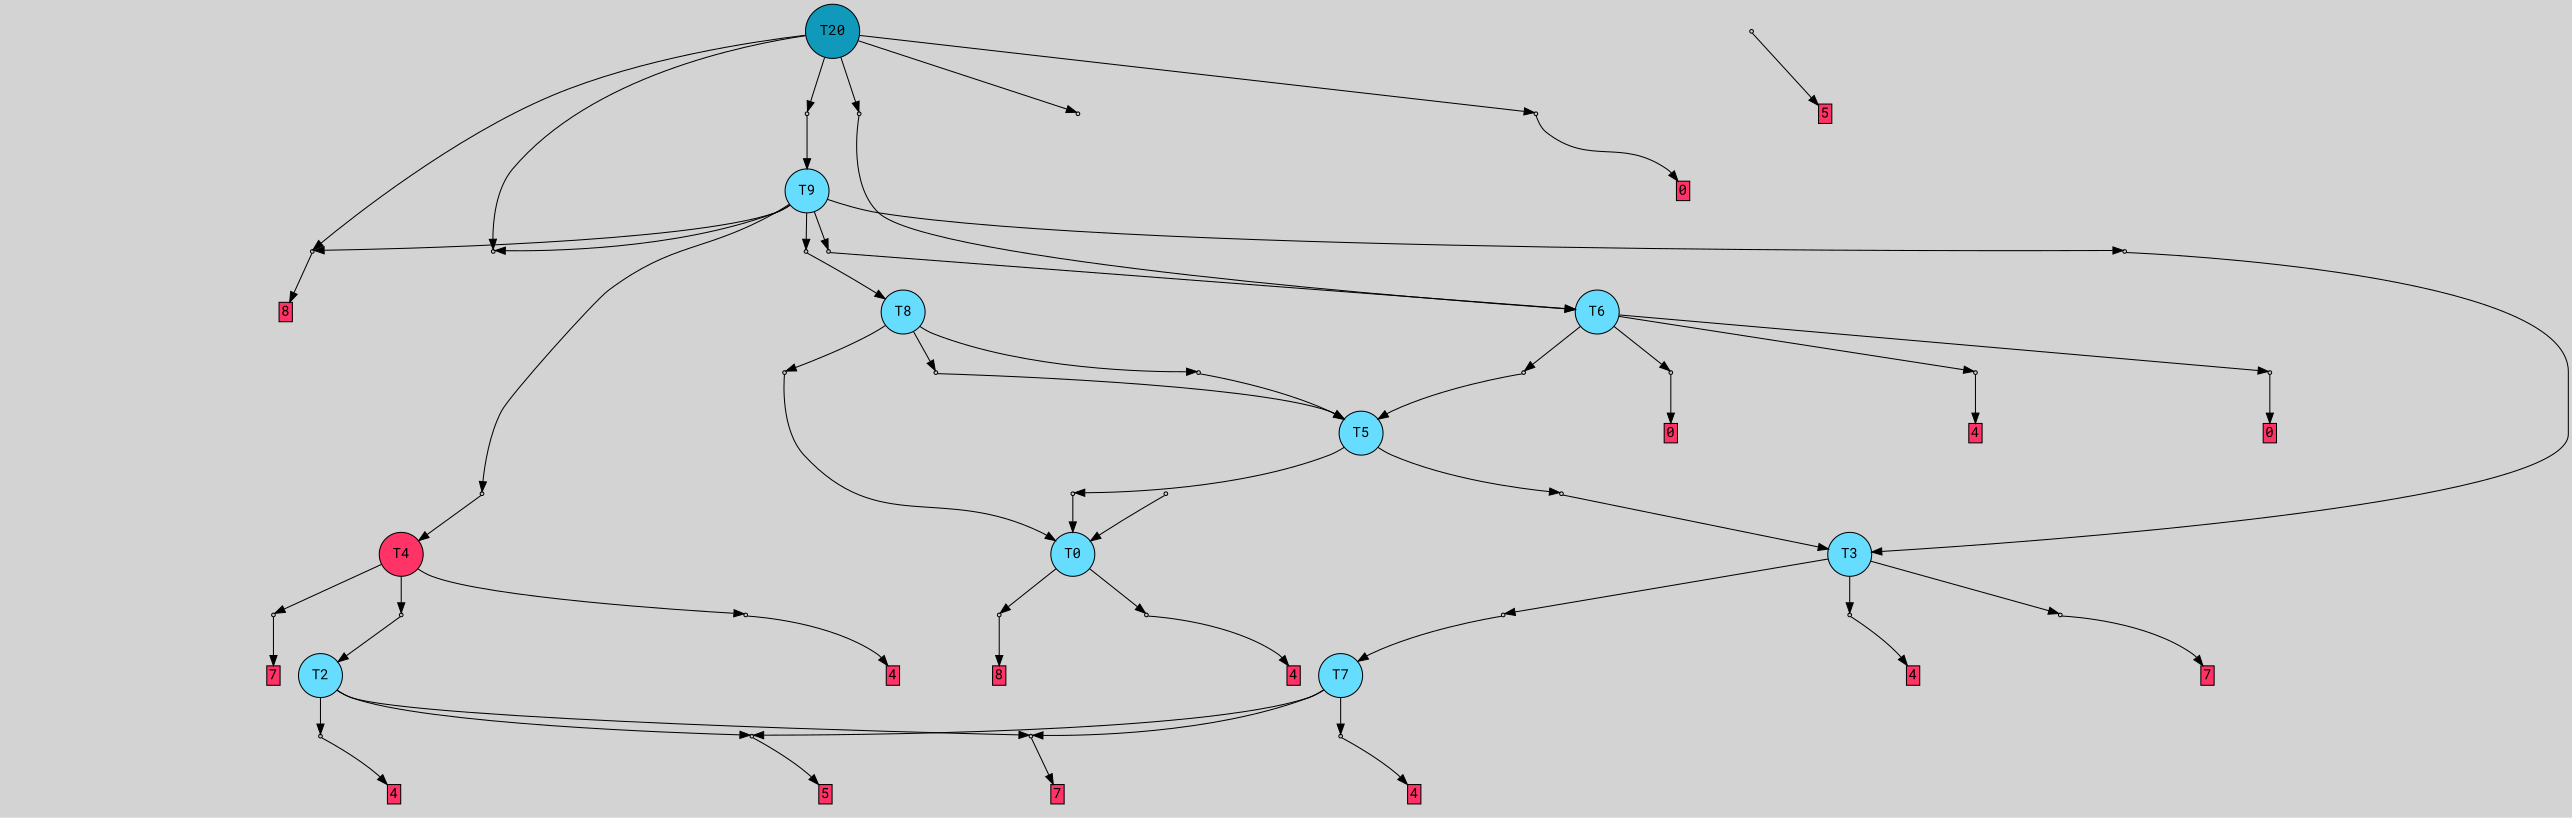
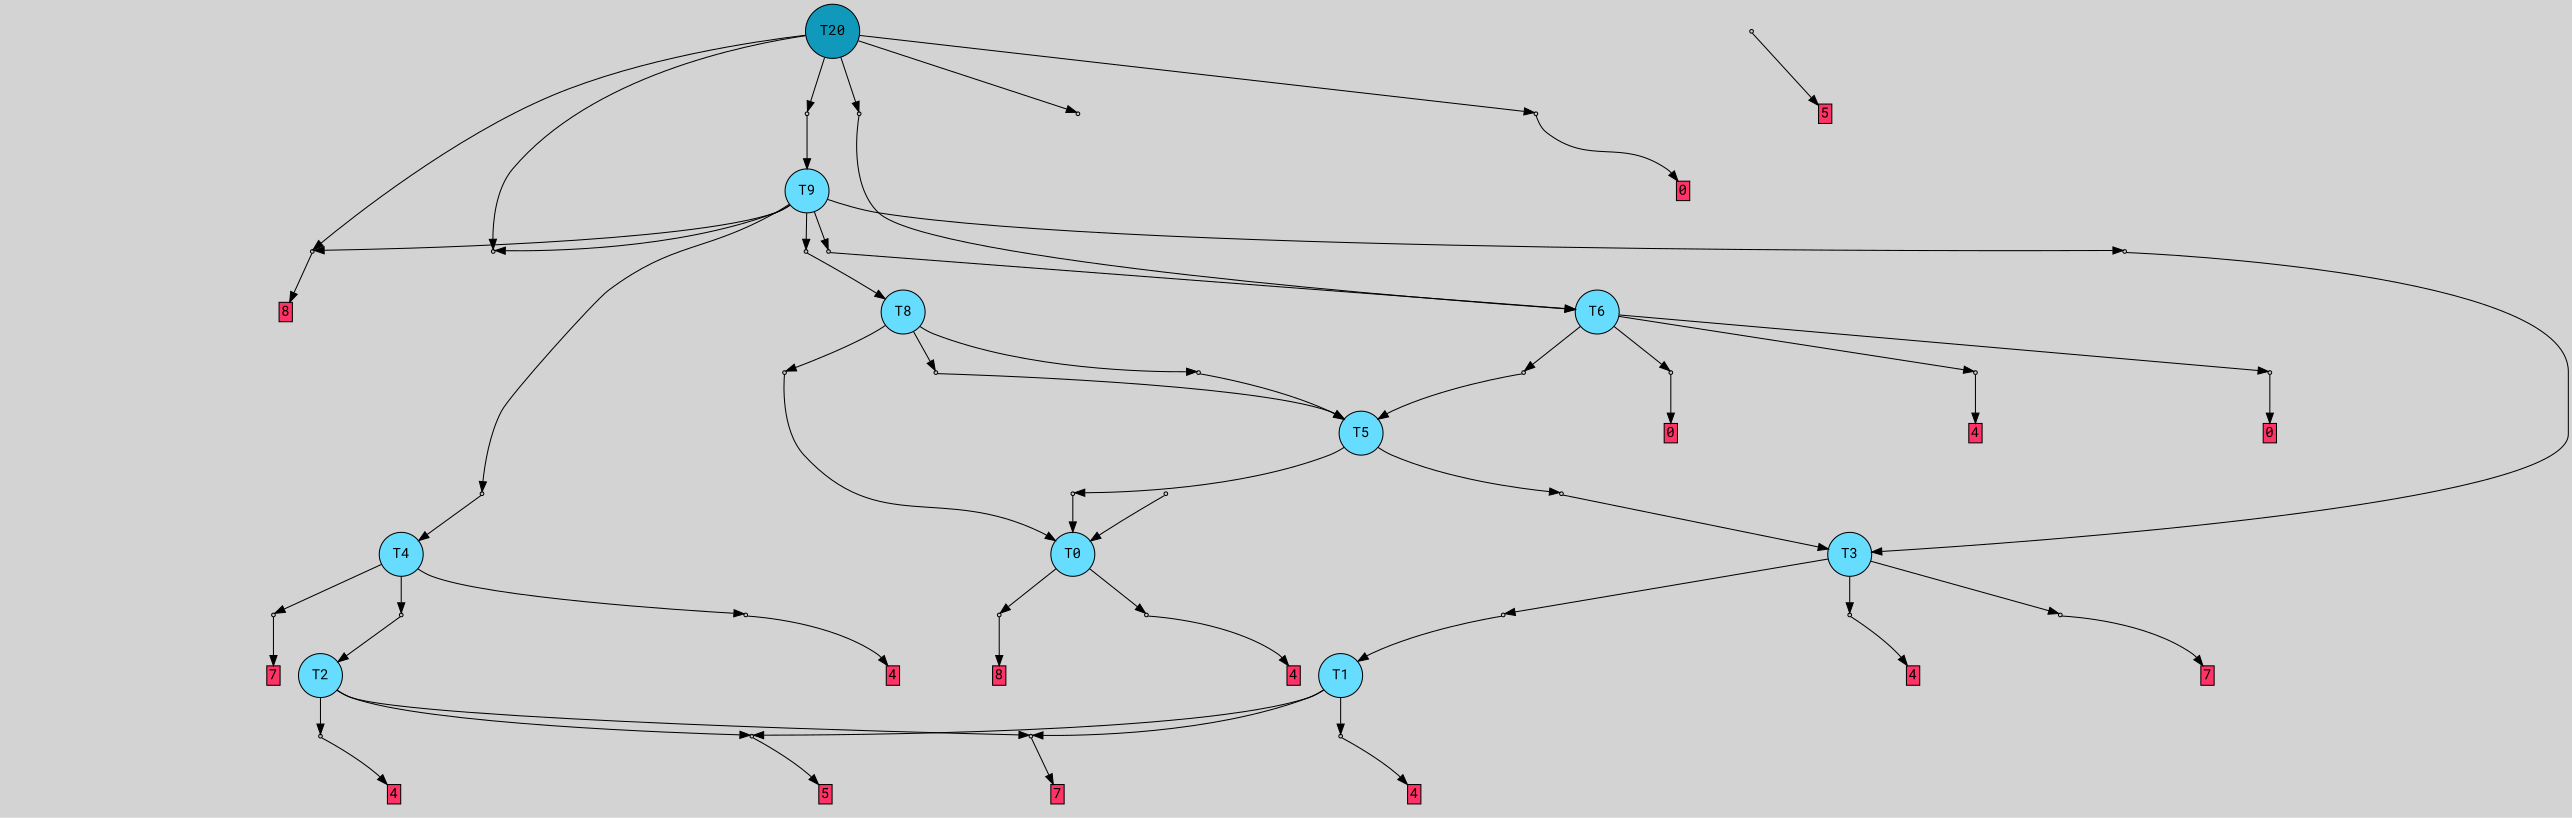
(401, 554) -> (401, 554)
(1341, 676) -> (1341, 676)
